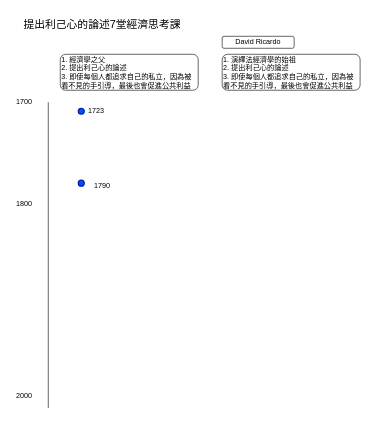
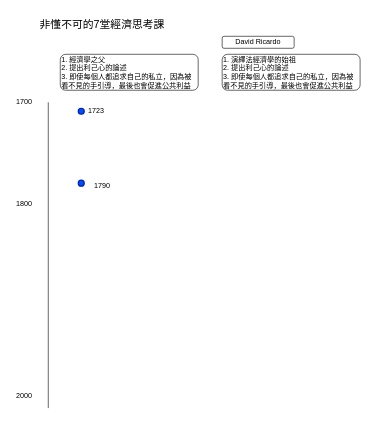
(102, 24) -> (102, 24)
